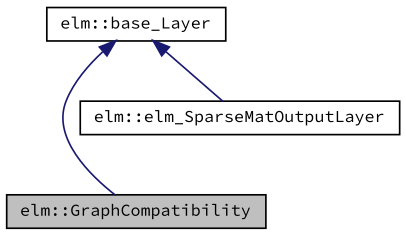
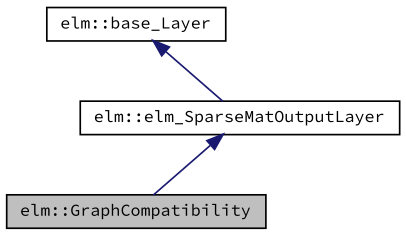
(64, 127) -> (182, 170)
